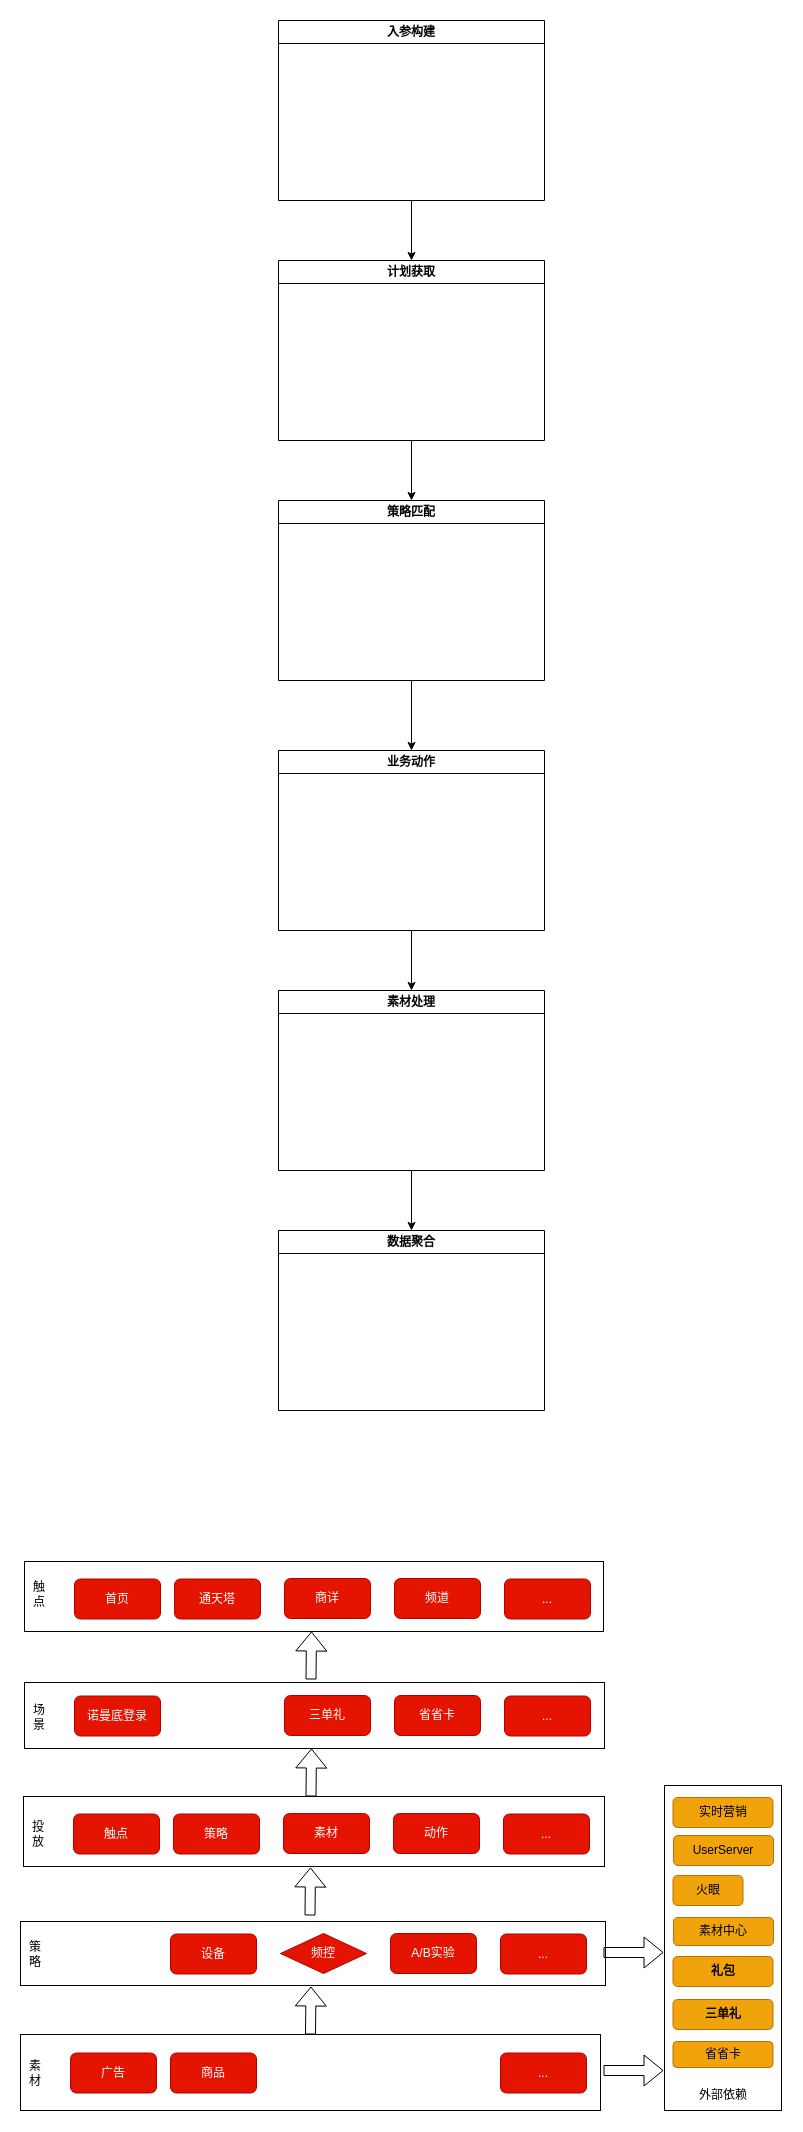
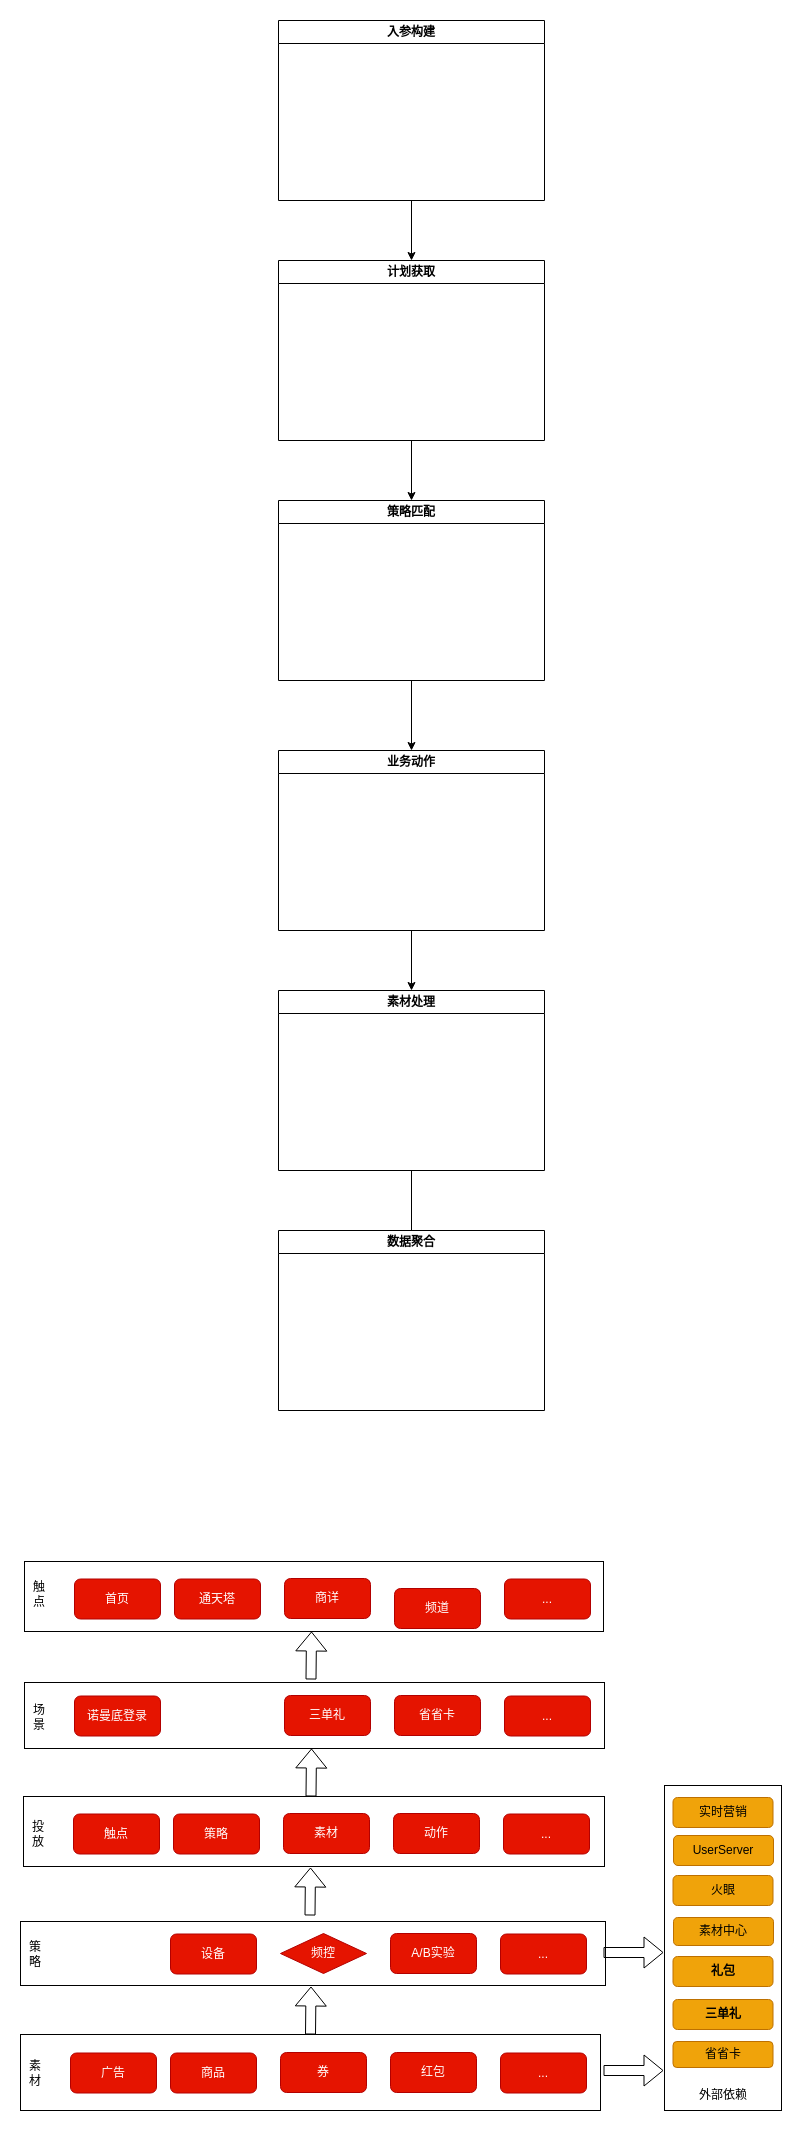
(412, 1222) -> (412, 1224)
(438, 1599) -> (438, 1609)
(708, 1891) -> (723, 1891)
none -> (324, 2073)
none -> (434, 2073)
